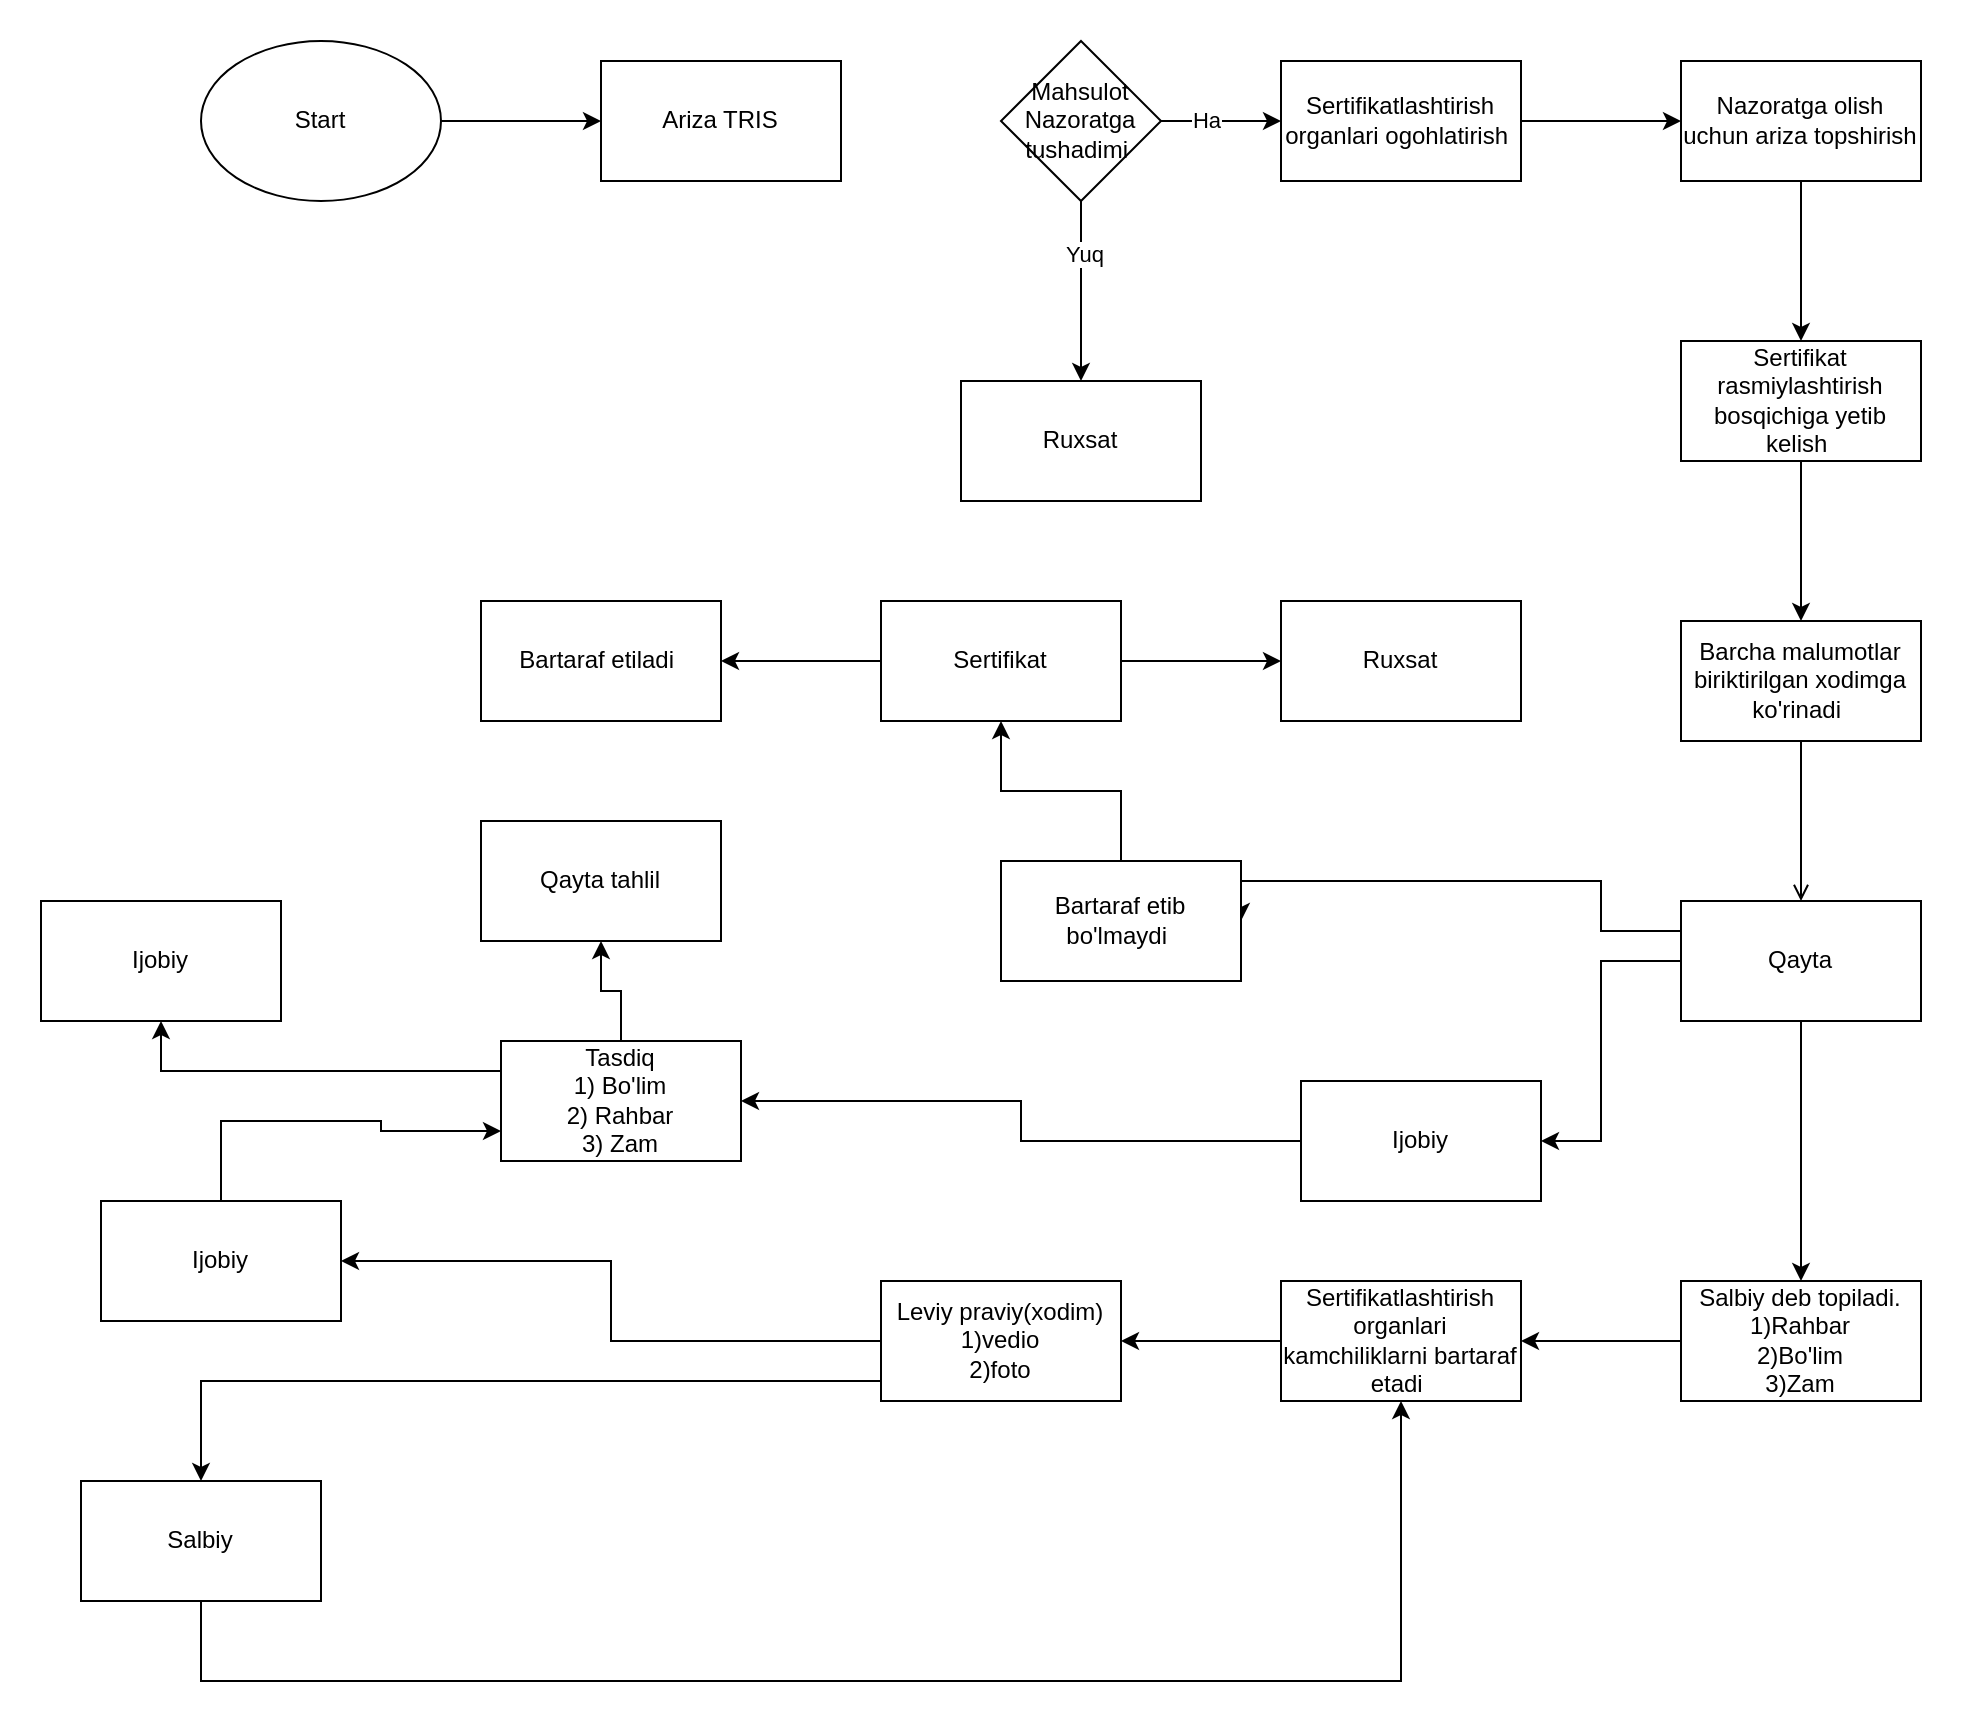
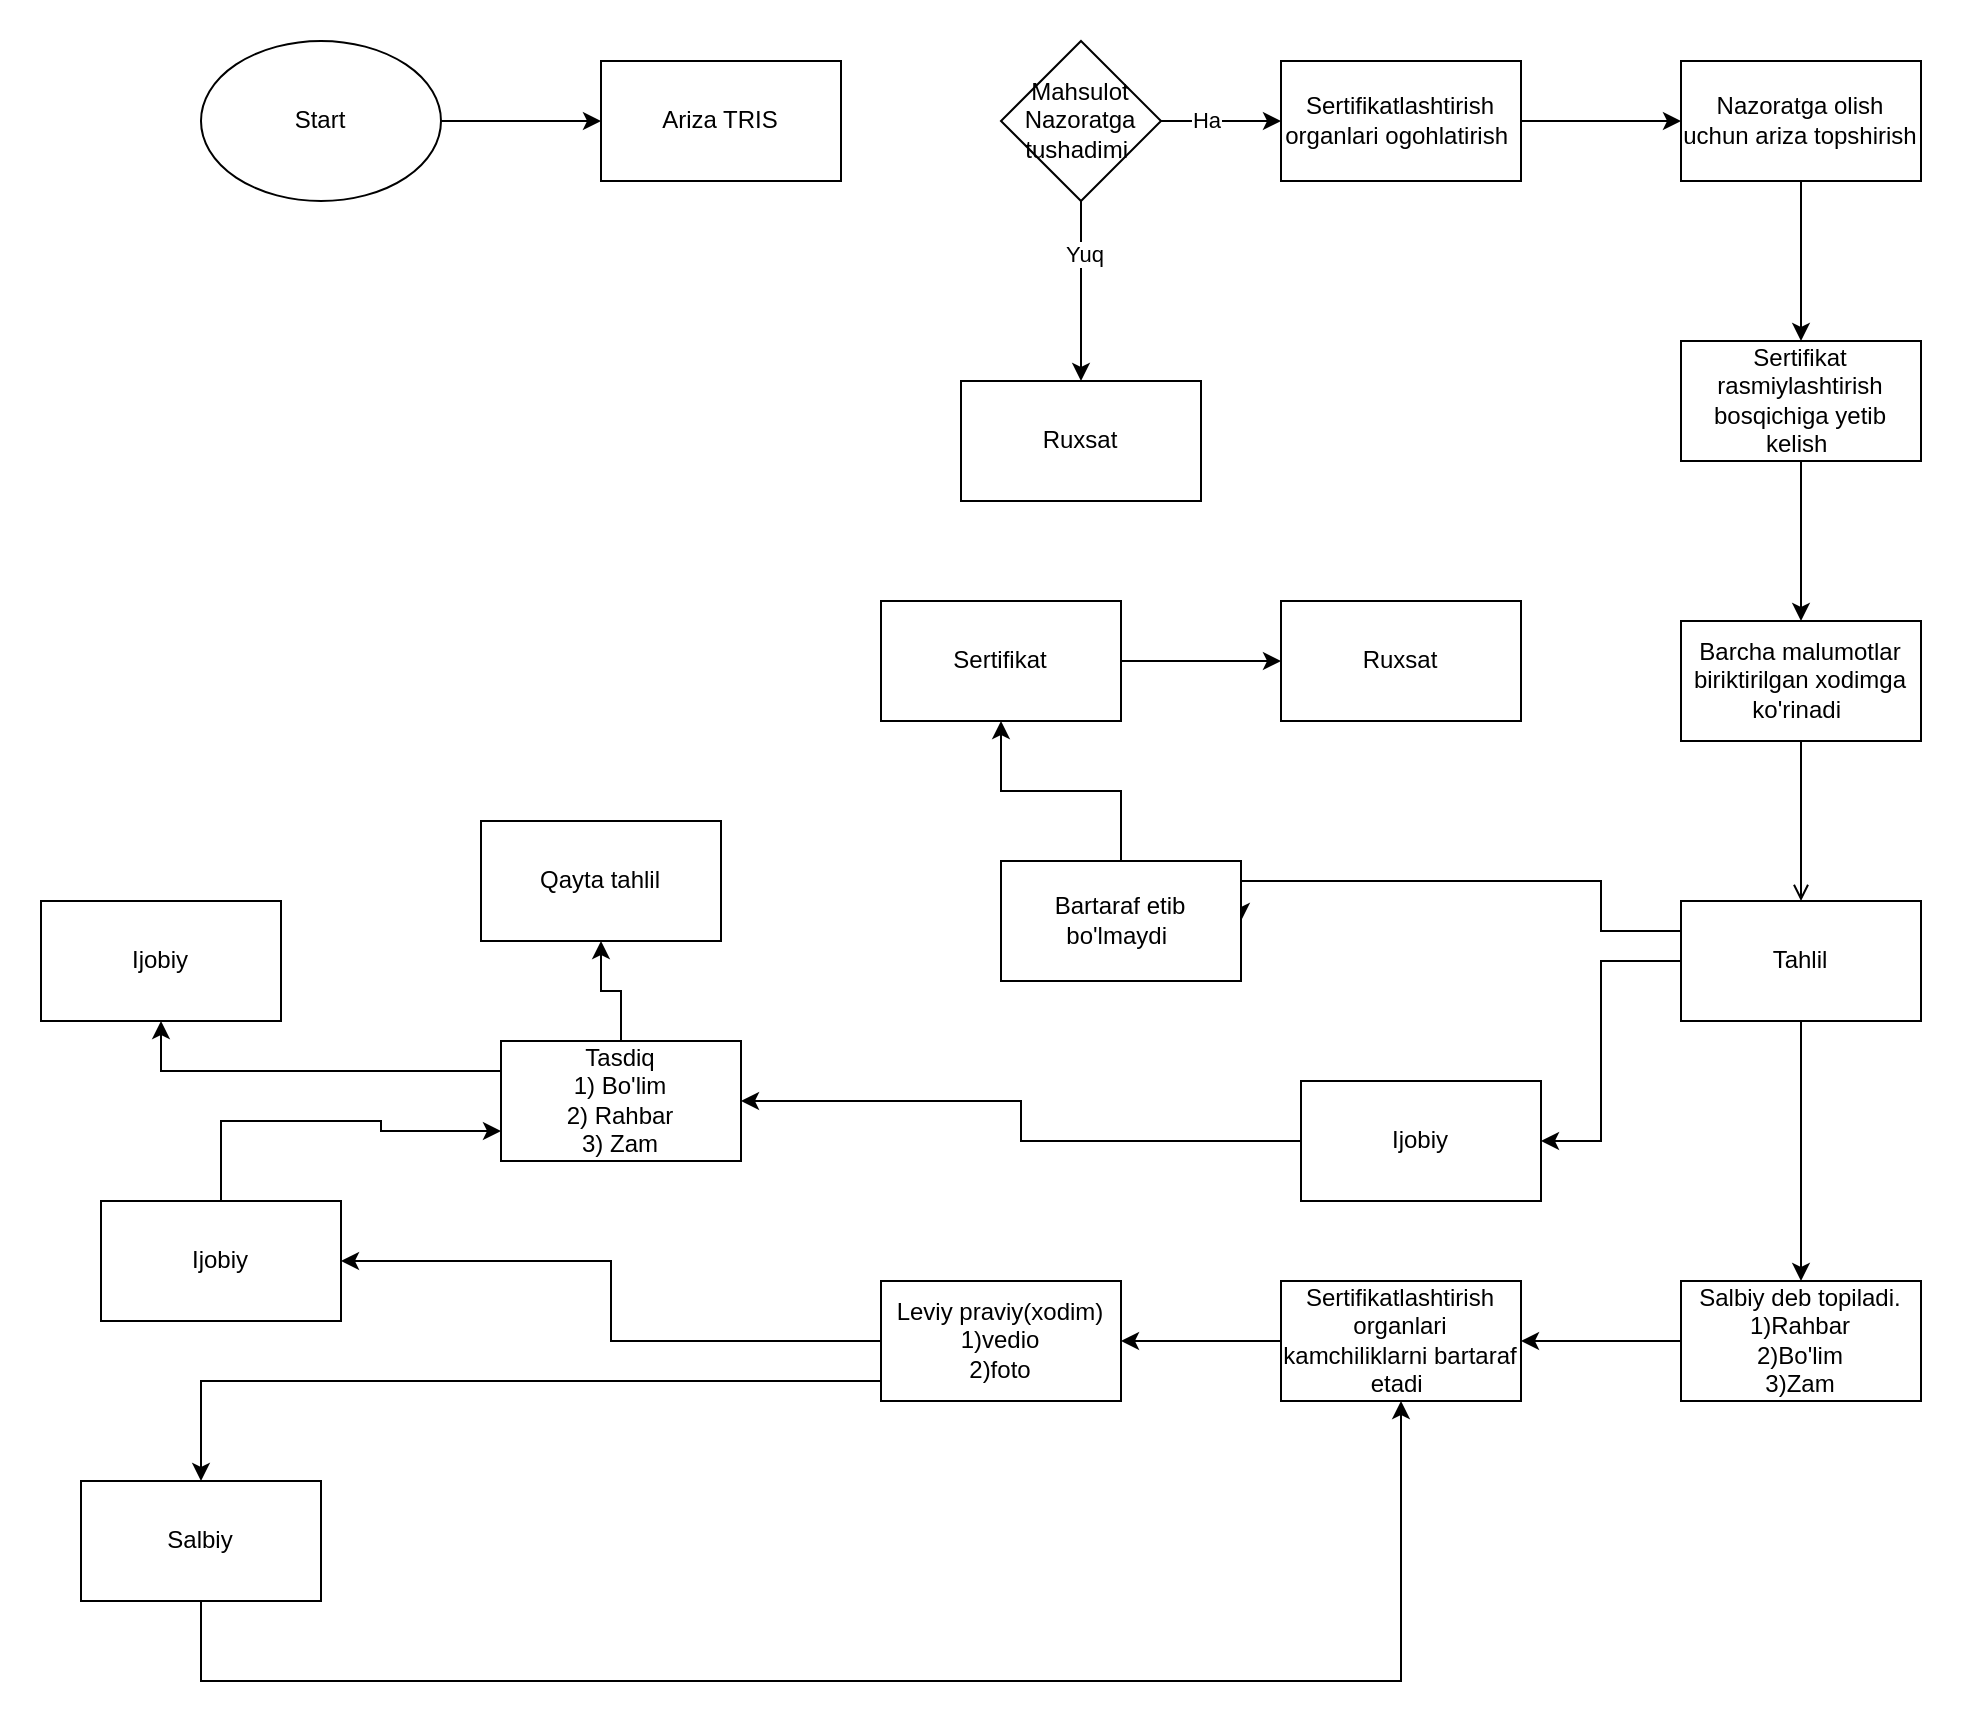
(601, 661) -> none
(808, 661) -> none
(1801, 961) -> (1801, 961)
